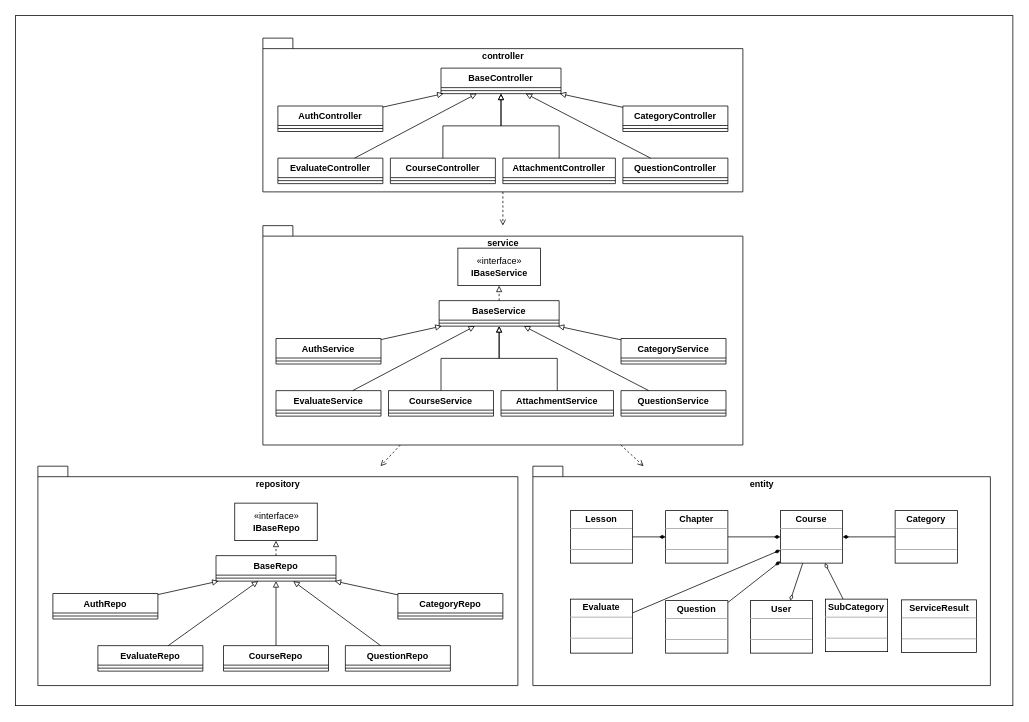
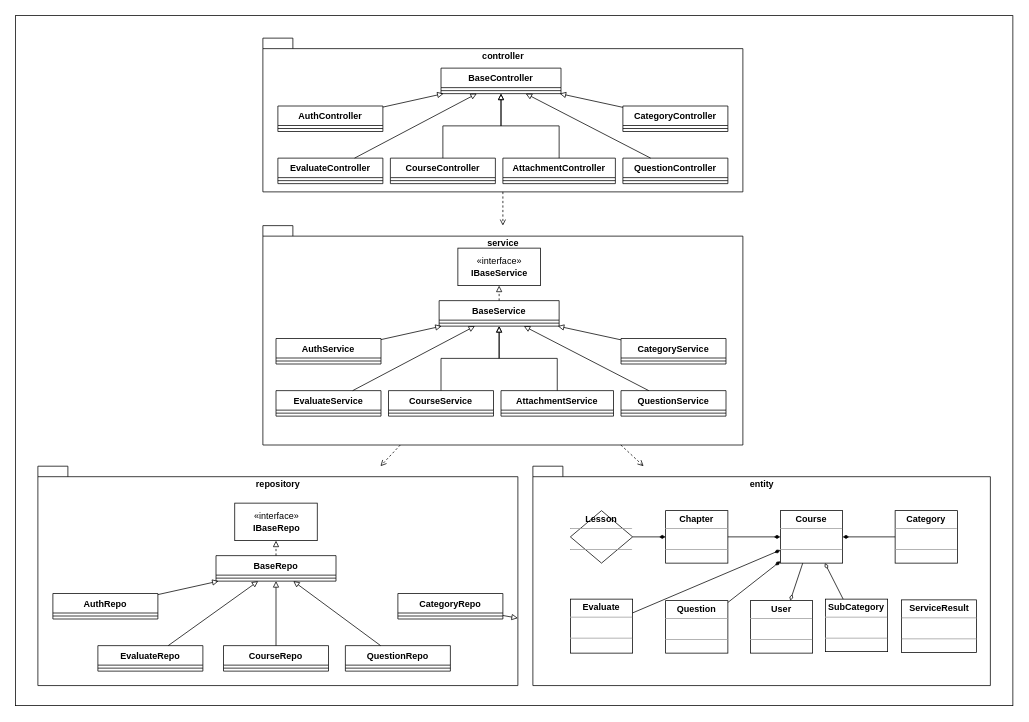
(602, 537) -> (602, 537)
(369, 588) -> (508, 616)
